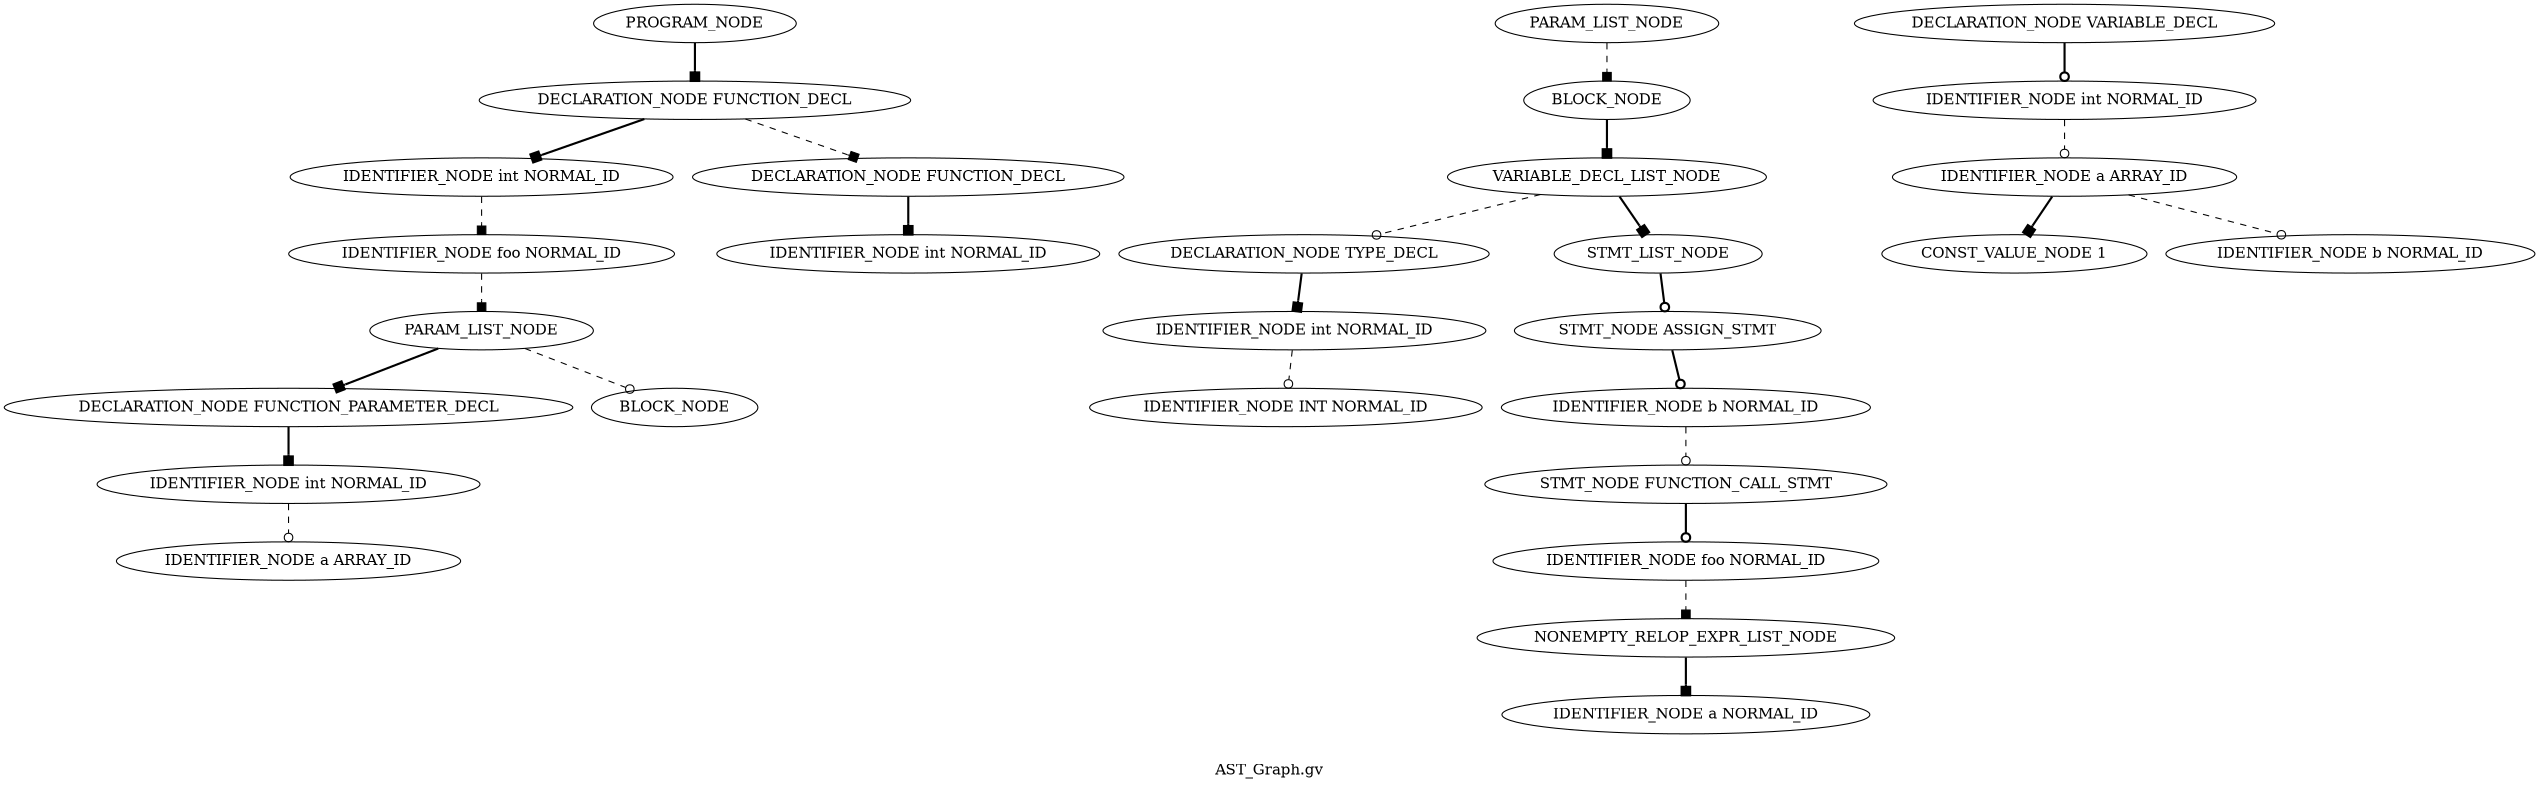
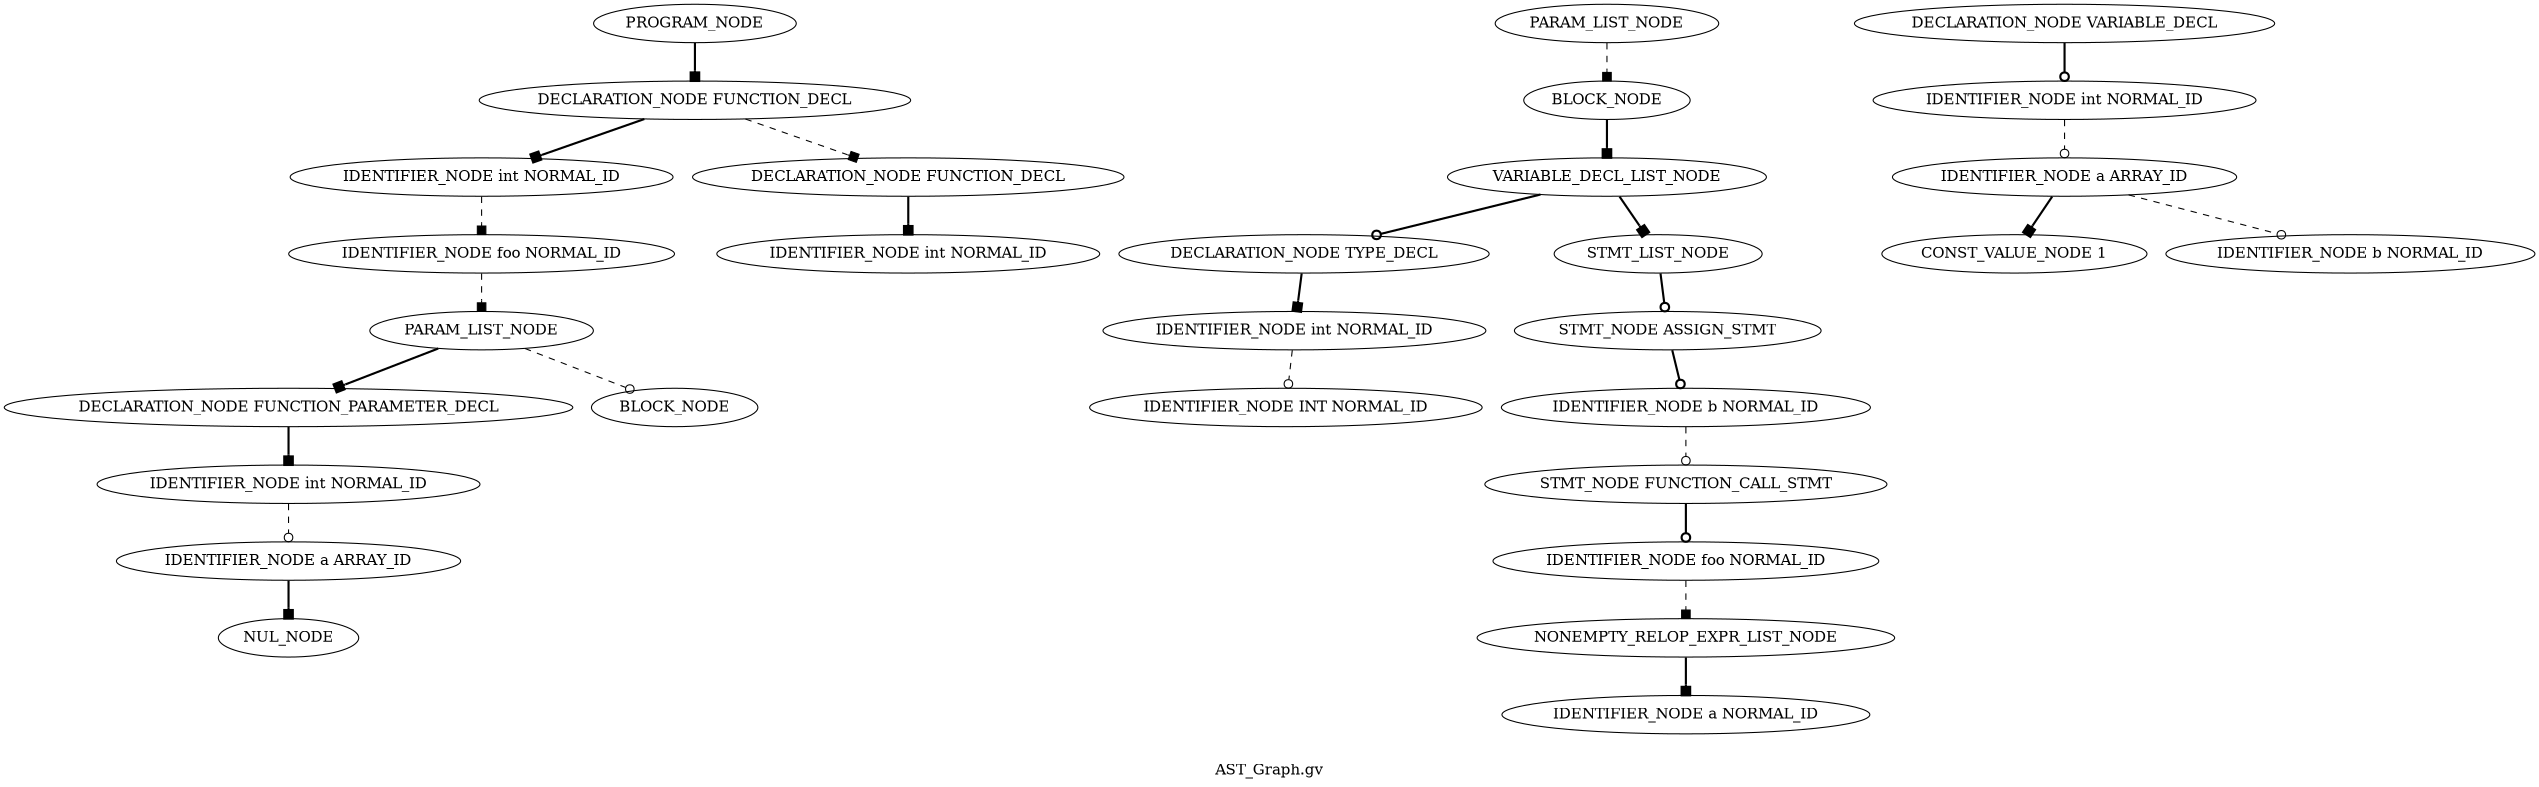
(1461, 214) -> (1461, 214)
none -> (289, 638)
